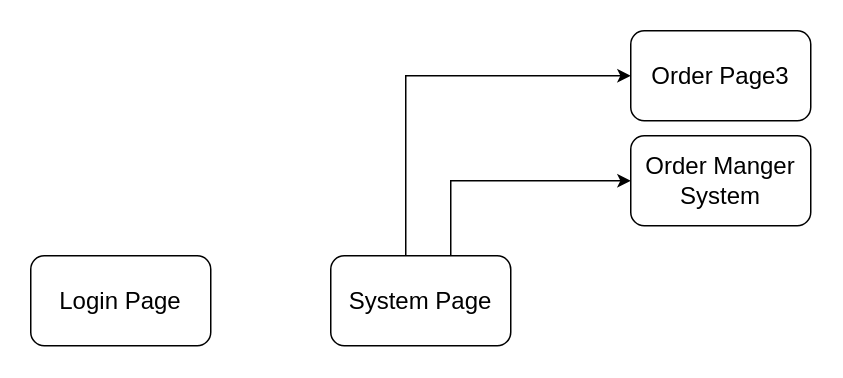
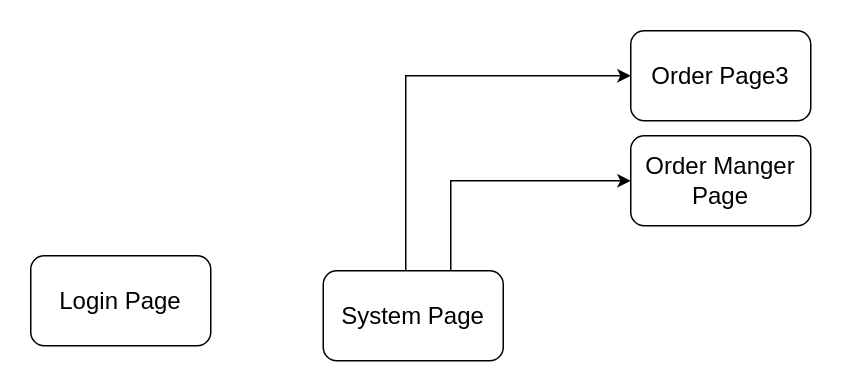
(721, 181) -> (721, 181)
(421, 301) -> (413, 316)
